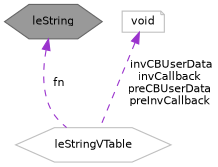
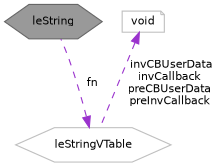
(45, 92) -> (75, 77)
